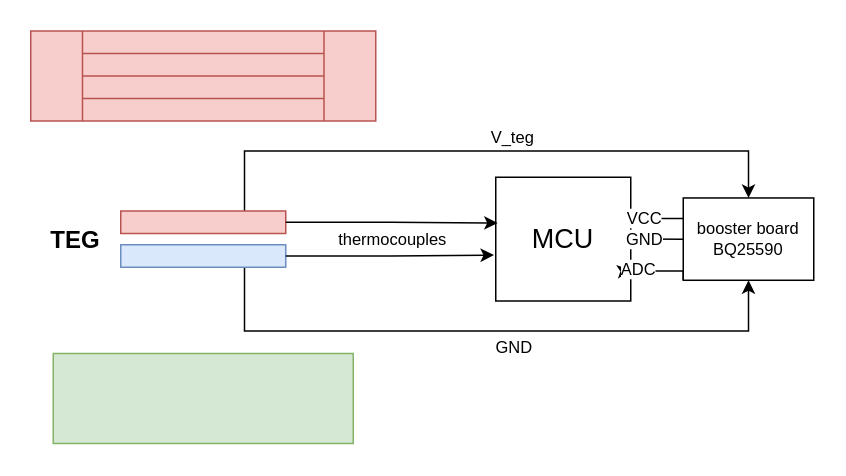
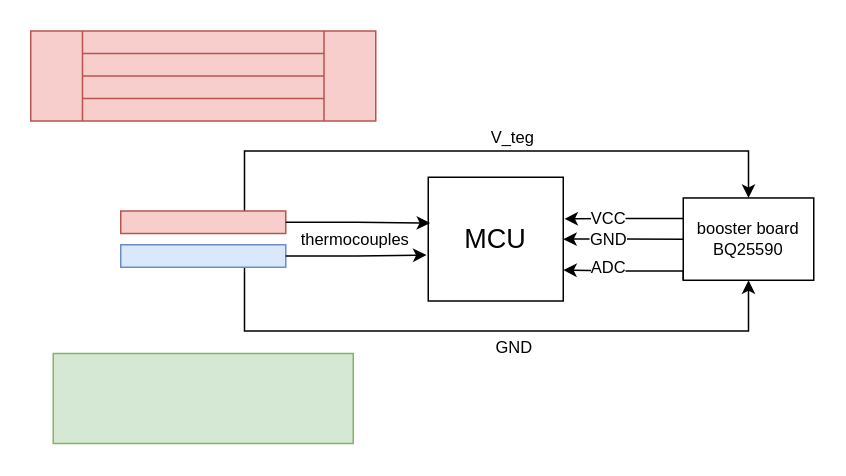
(76, 239) -> none
(563, 239) -> (496, 239)
